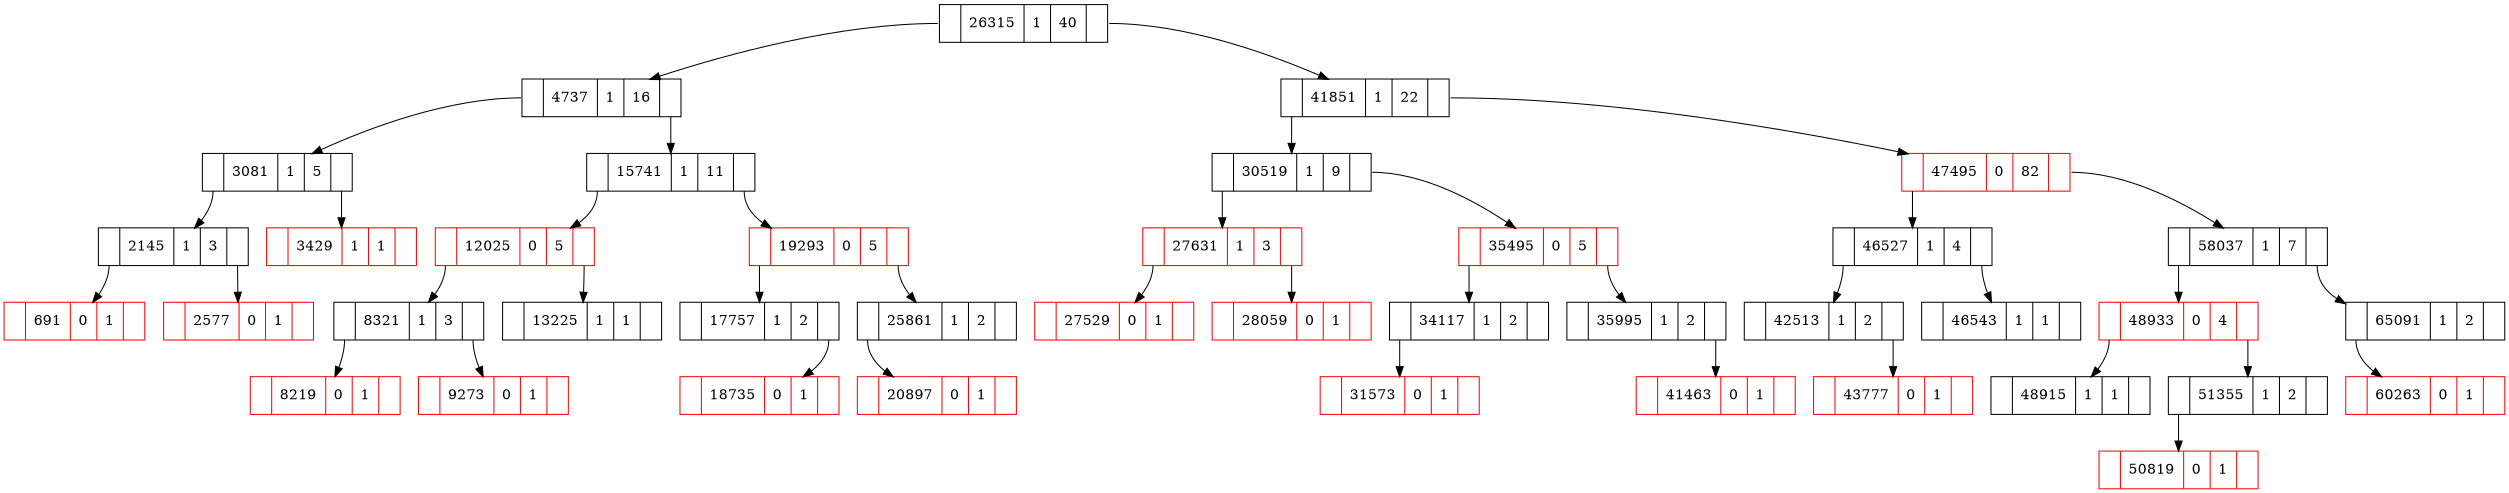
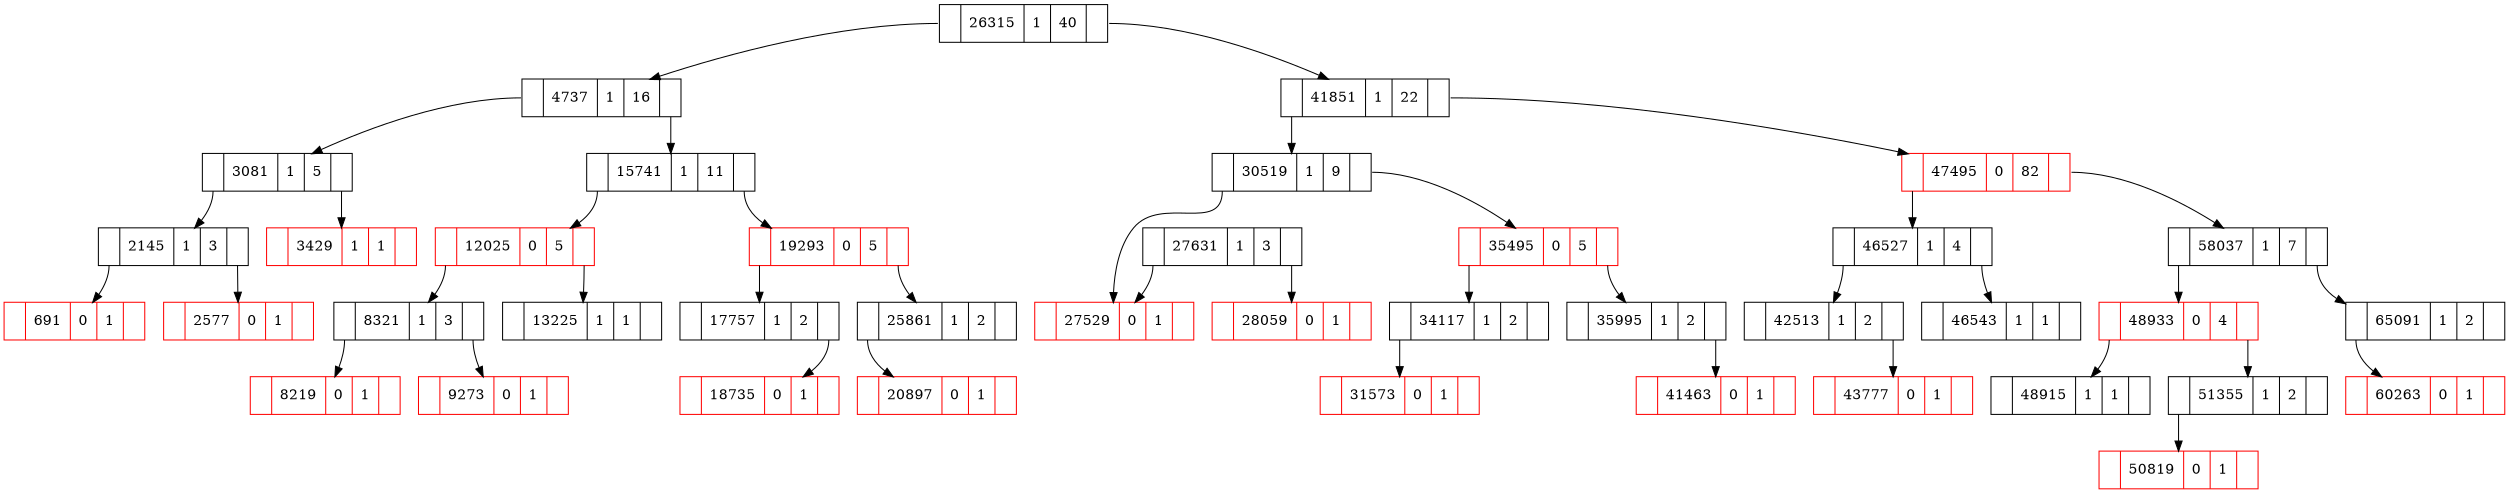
(1222, 204) -> (1149, 218)
(1222, 247) -> (1222, 247)
